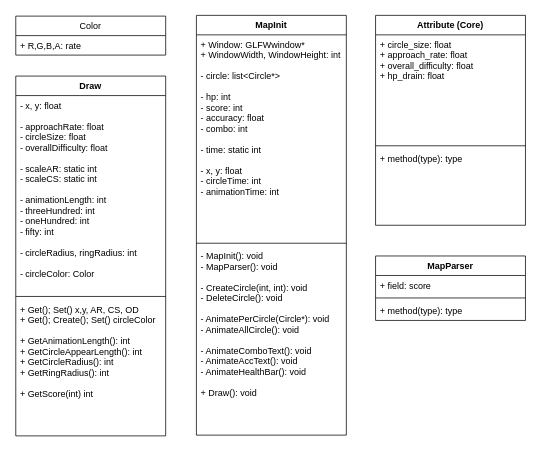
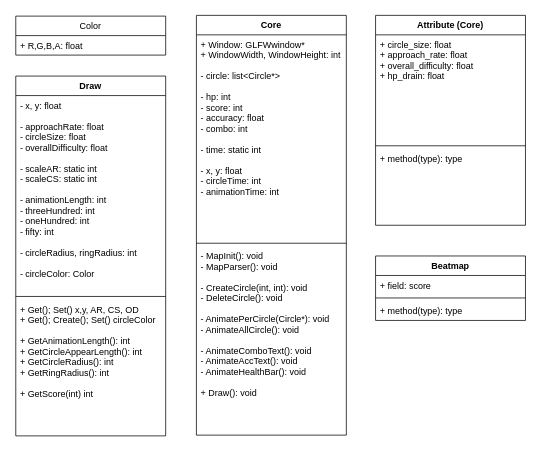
(271, 26) -> (271, 26)
(50, 46) -> (52, 46)
(450, 266) -> (450, 266)
